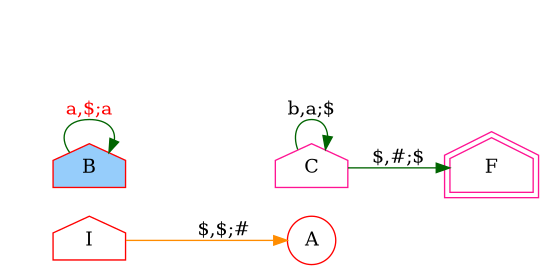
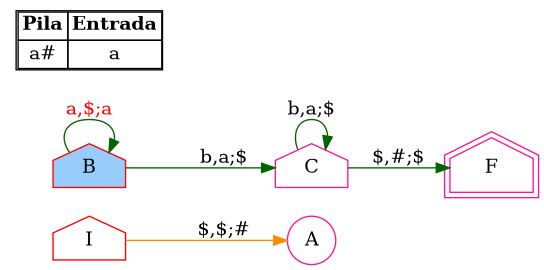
none -> (89, 40)
none -> (194, 168)
(312, 240) -> (312, 240)
